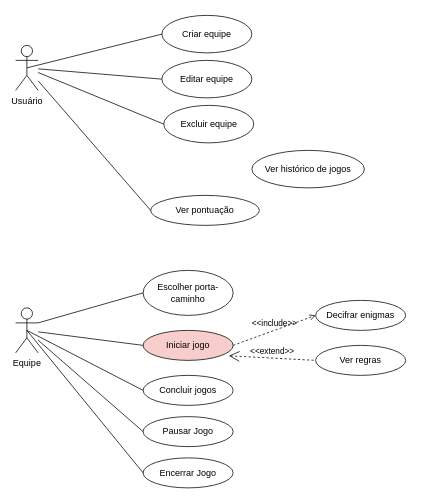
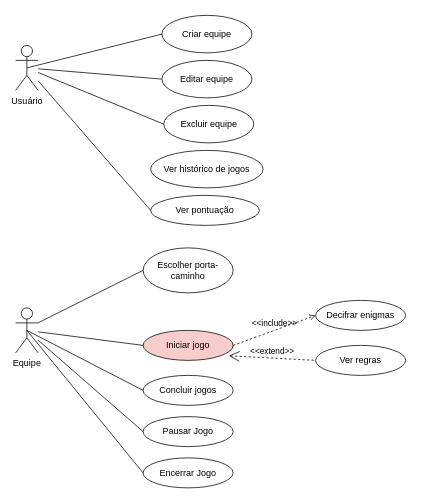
(308, 169) -> (207, 169)
(188, 293) -> (188, 270)
